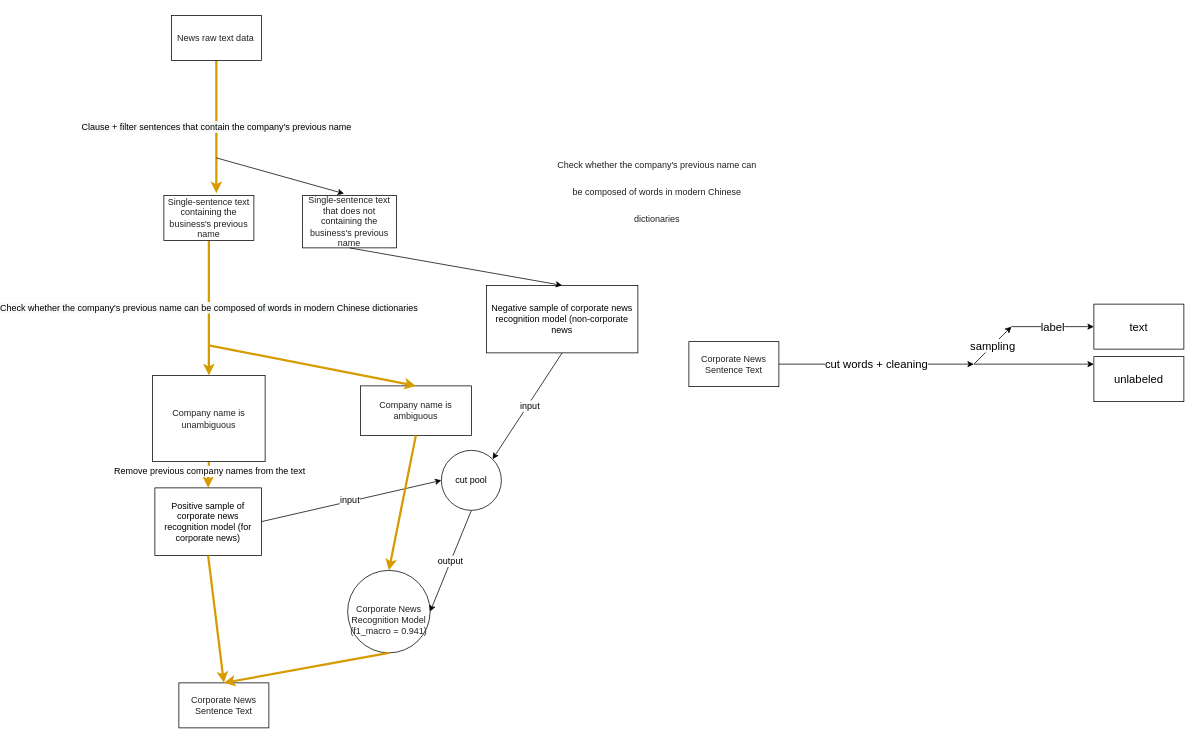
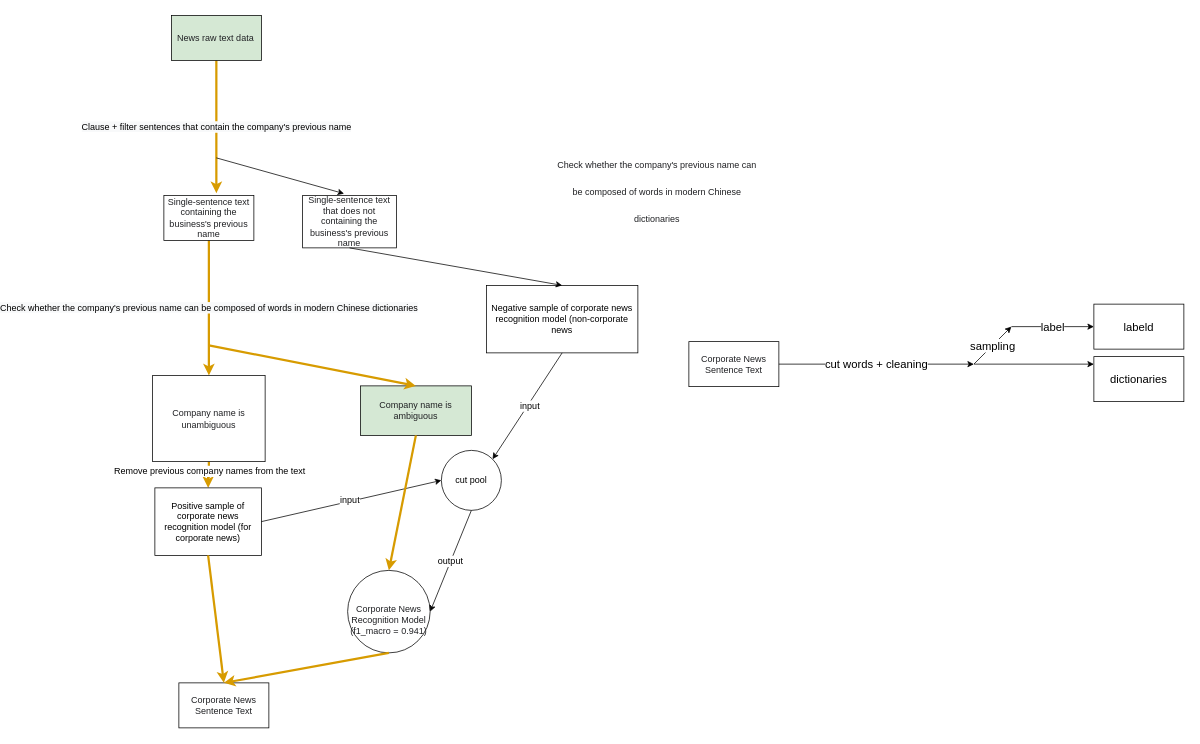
(216, 38) -> (216, 38)
(1139, 327) -> (1139, 327)
(1139, 379) -> (1139, 379)
(416, 411) -> (416, 411)
